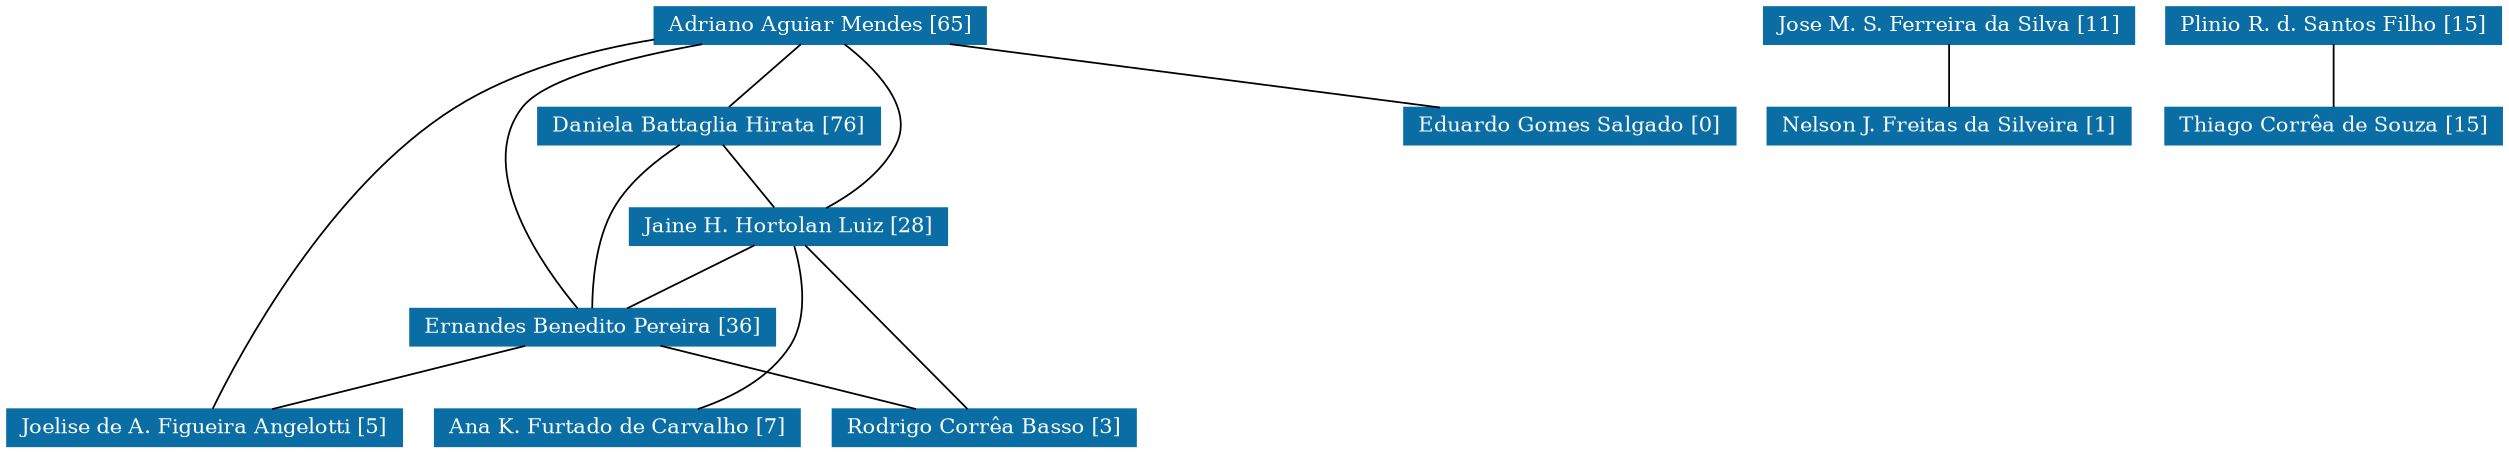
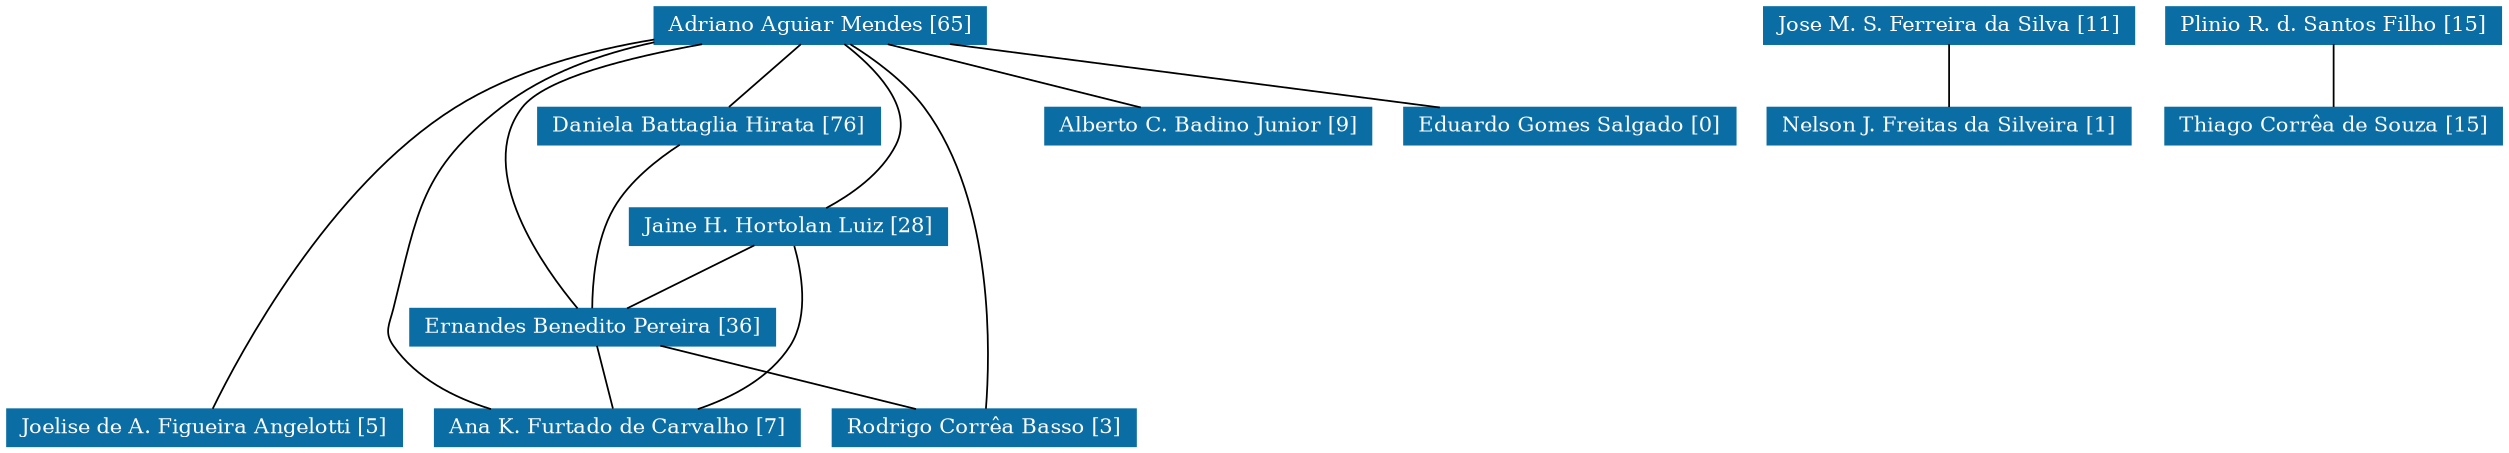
none -> (1208, 126)
(749, 176) -> none
none -> (428, 191)
(886, 327) -> (969, 205)
(399, 377) -> (605, 377)
